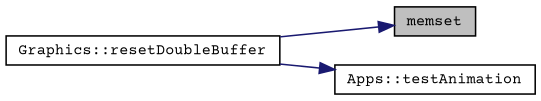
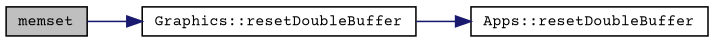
(329, 32) -> (107, 21)
(435, 80) -> (589, 21)
